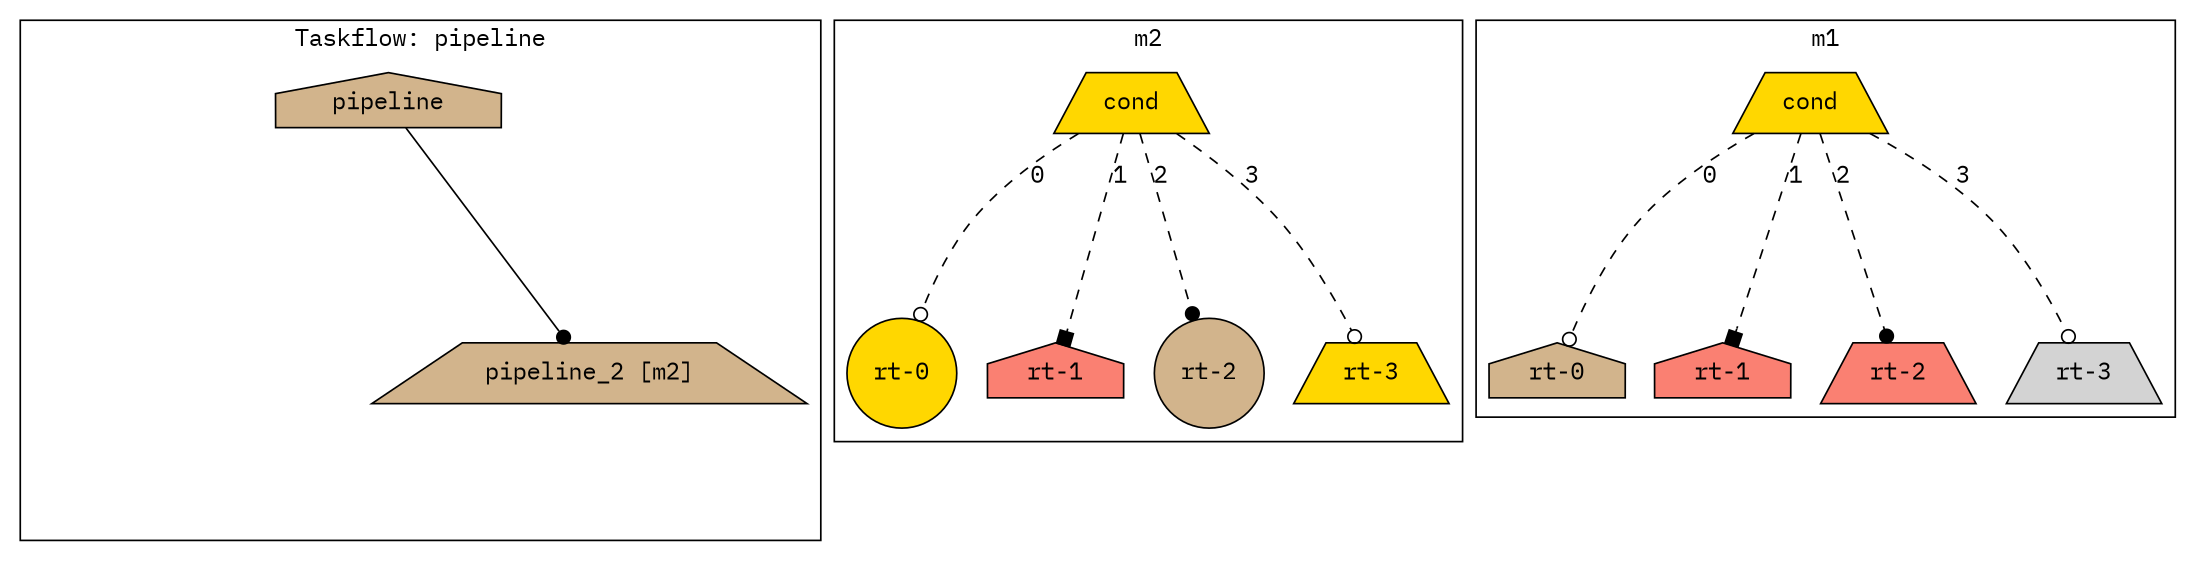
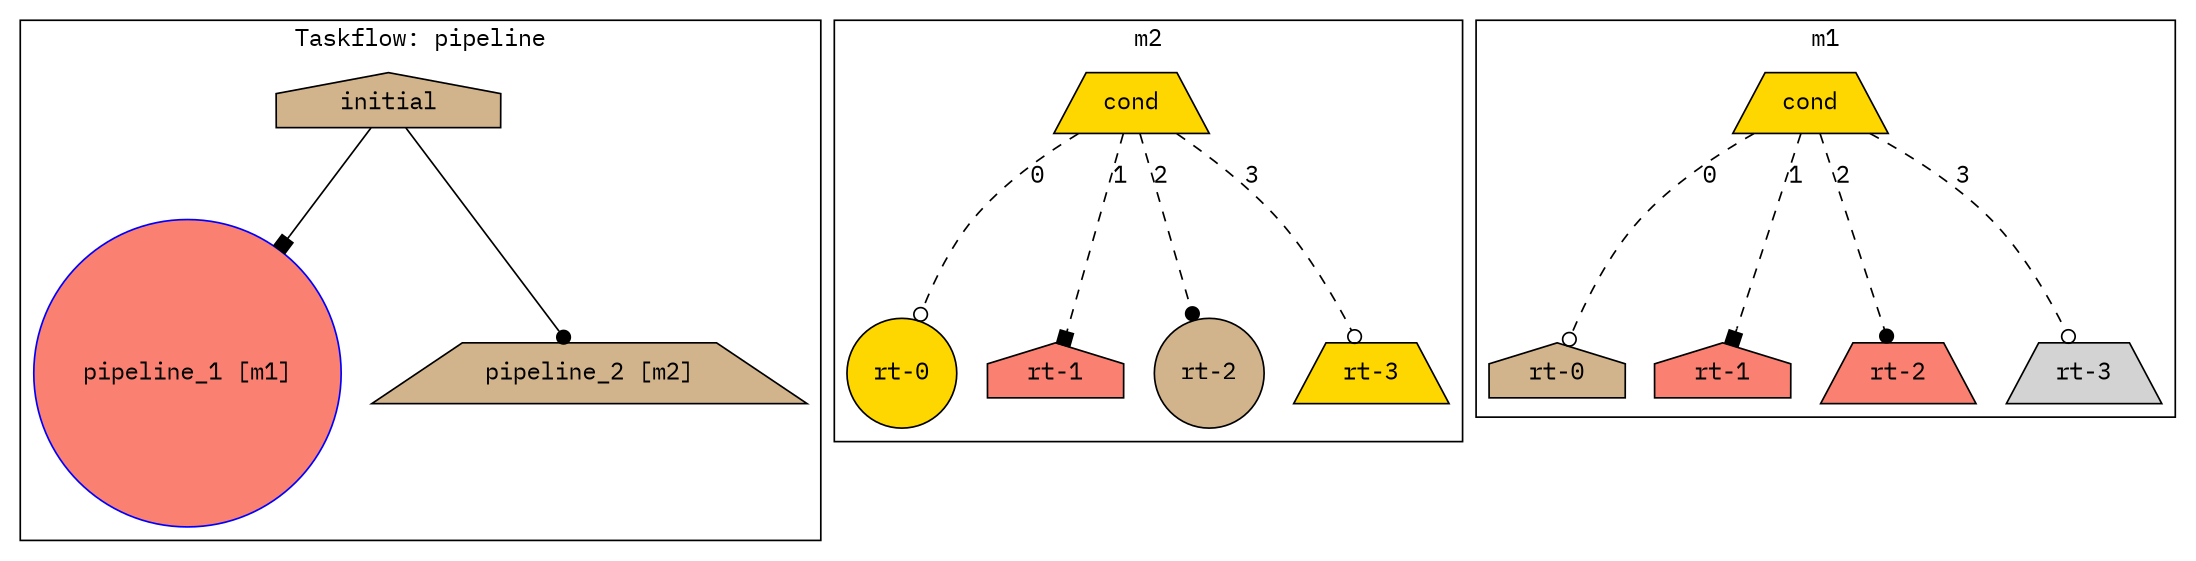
(388, 103) -> (388, 103)
none -> (187, 373)
